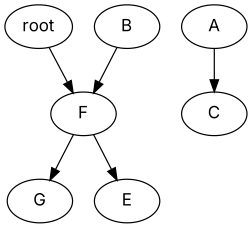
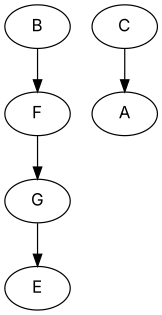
(39, 27) -> none
(214, 64) -> (125, 64)
(103, 152) -> (38, 239)
